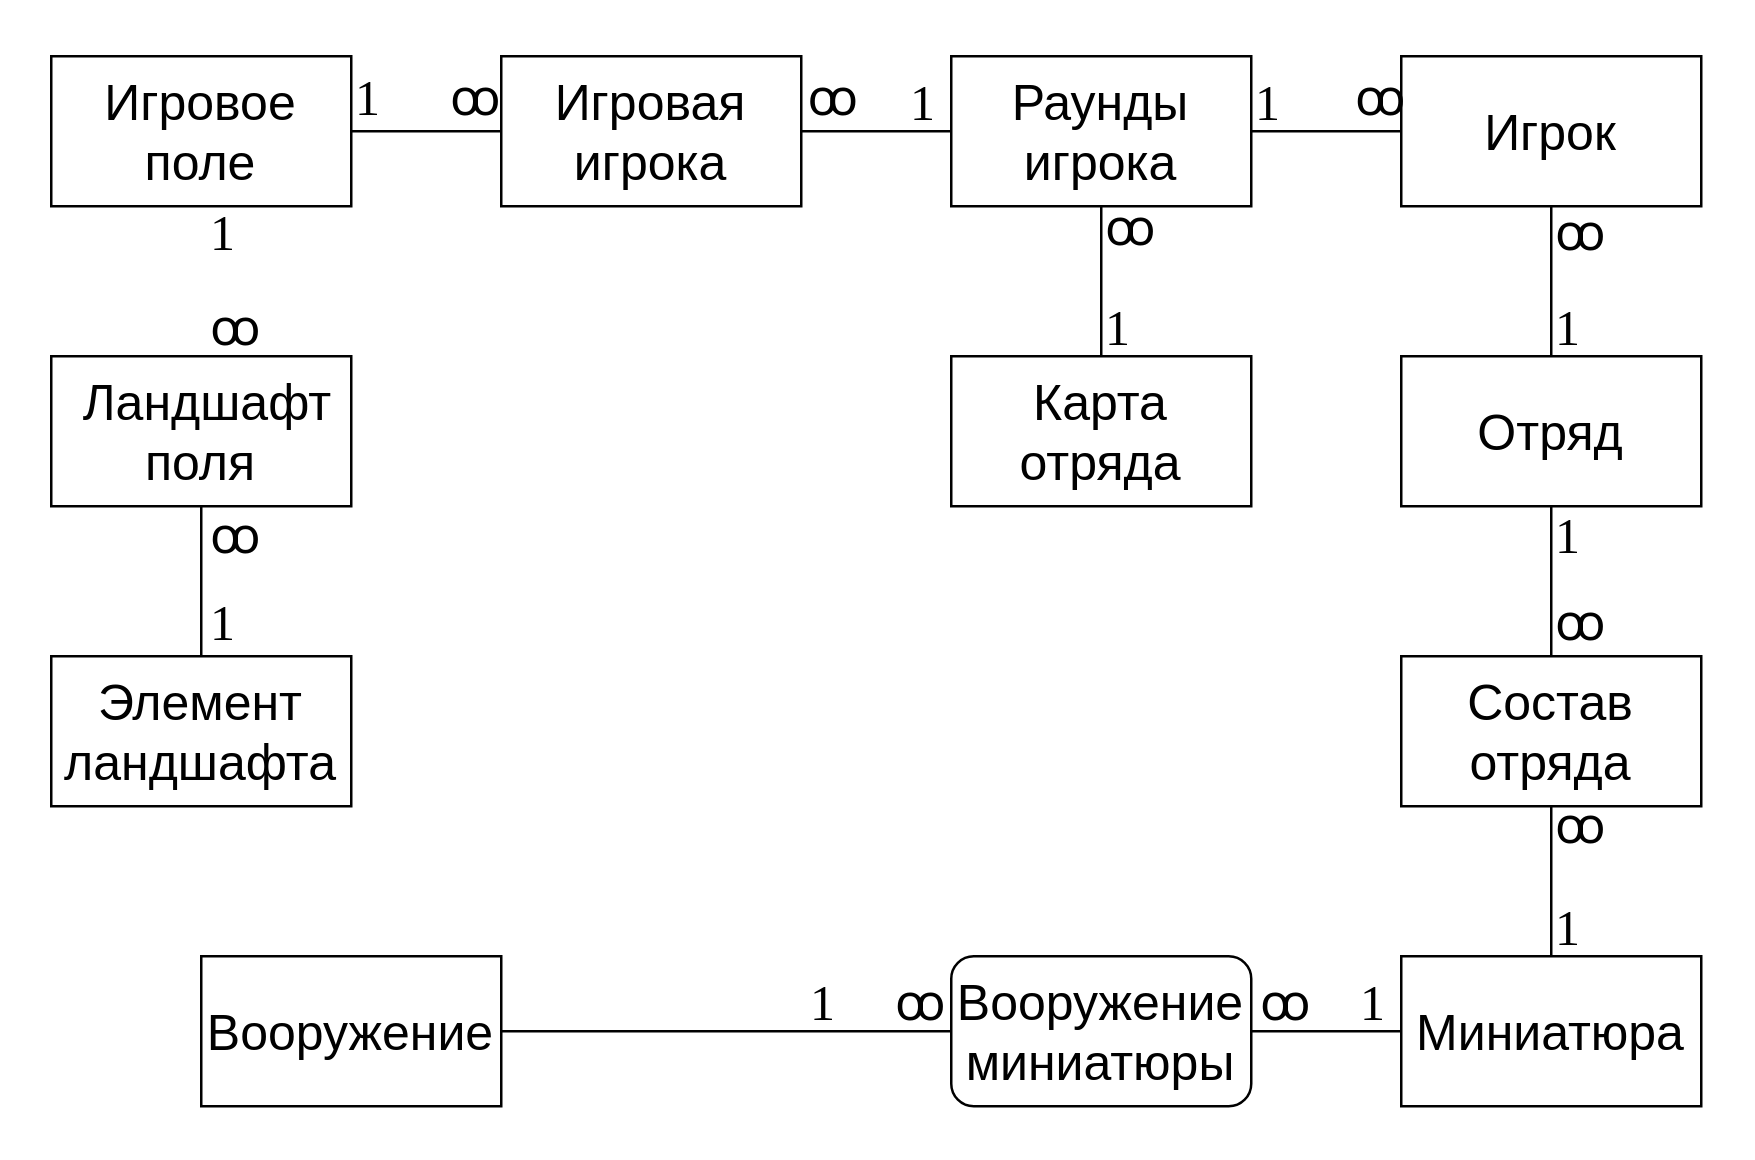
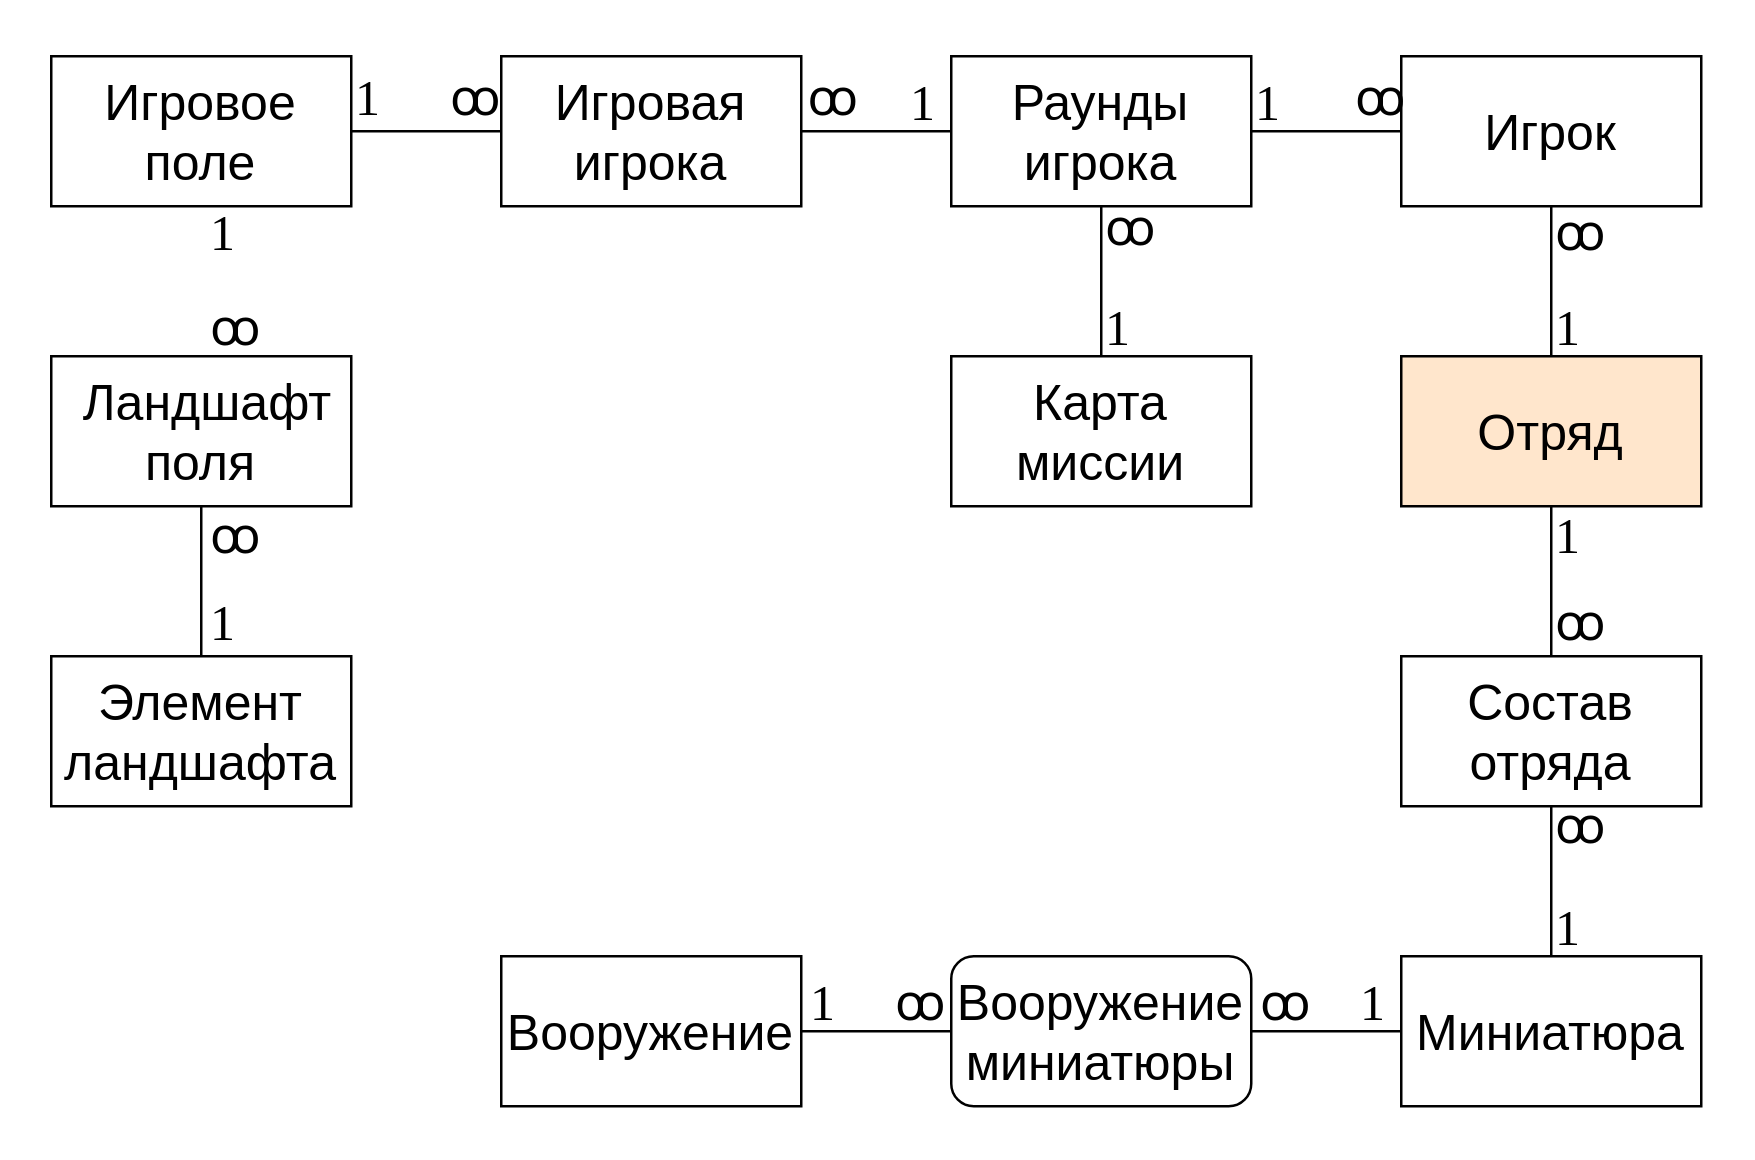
(1101, 431) -> (1101, 431)
(1551, 431) -> (1551, 431)
(351, 1031) -> (651, 1031)
